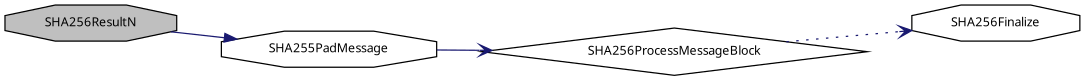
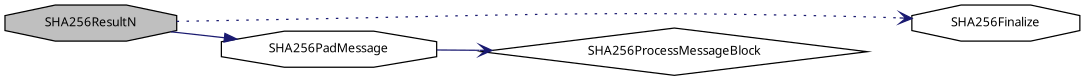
(843, 37) -> (538, 14)
(329, 49) -> (329, 49)
